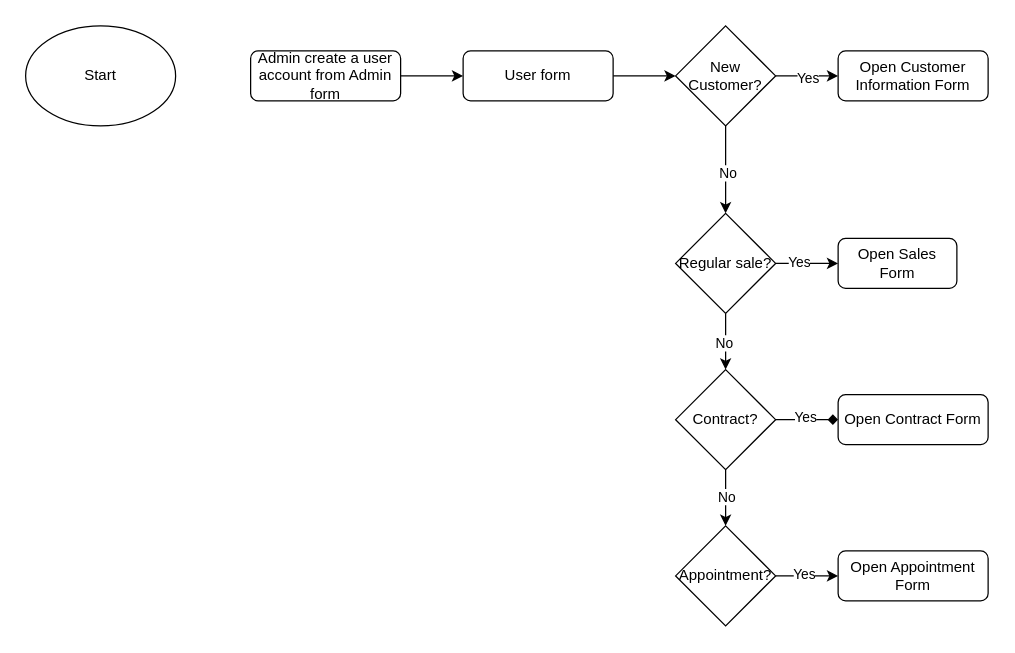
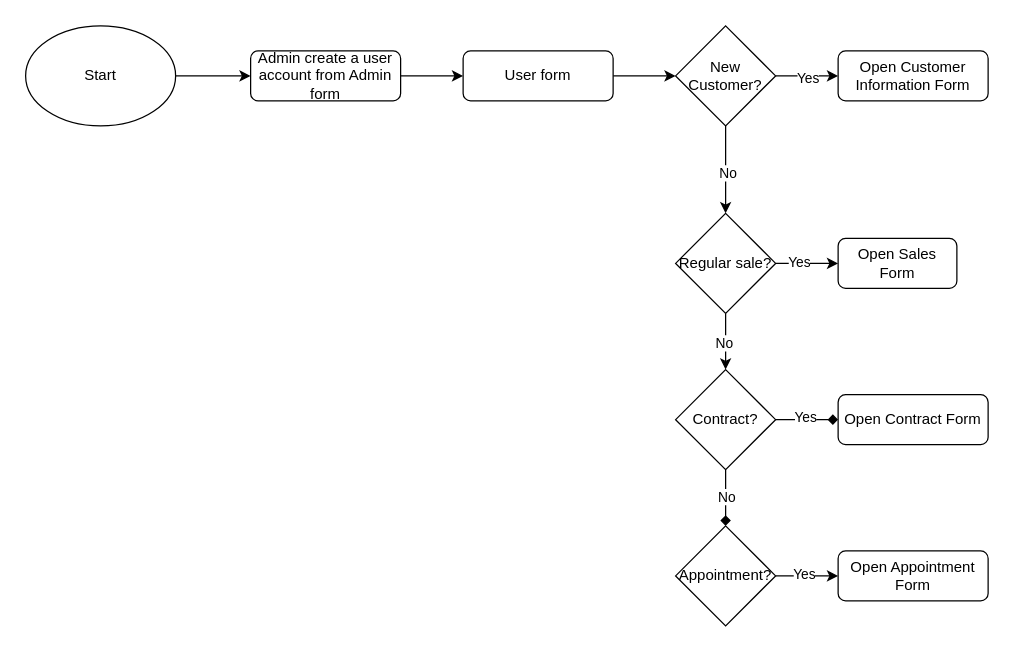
none -> (209, 76)
(726, 516) -> (726, 515)
